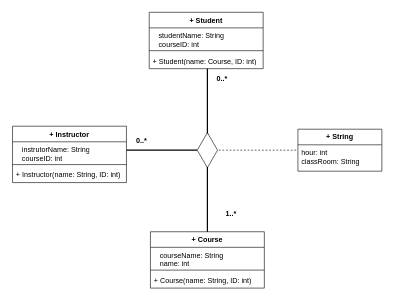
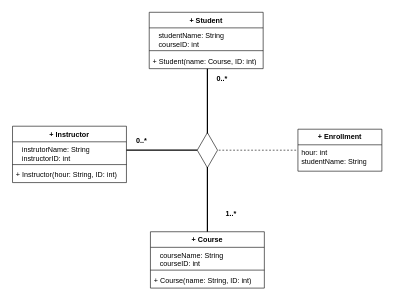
(340, 137) -> (340, 137)
(54, 155) -> (54, 155)
(332, 158) -> (337, 158)
(70, 180) -> (70, 180)
(187, 260) -> (187, 260)
